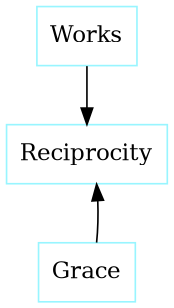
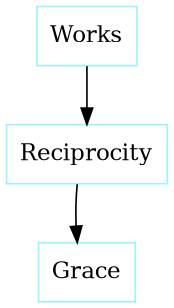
(98, 222) -> (76, 205)
